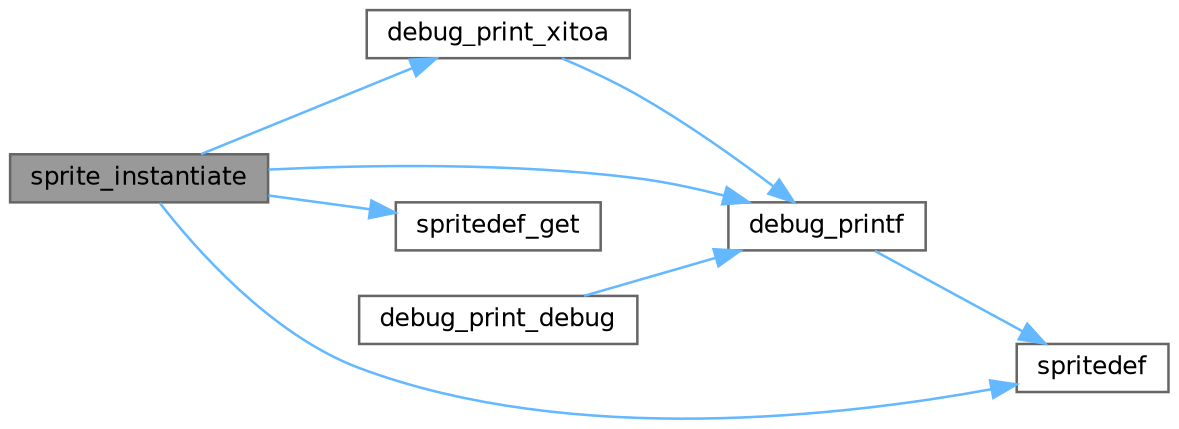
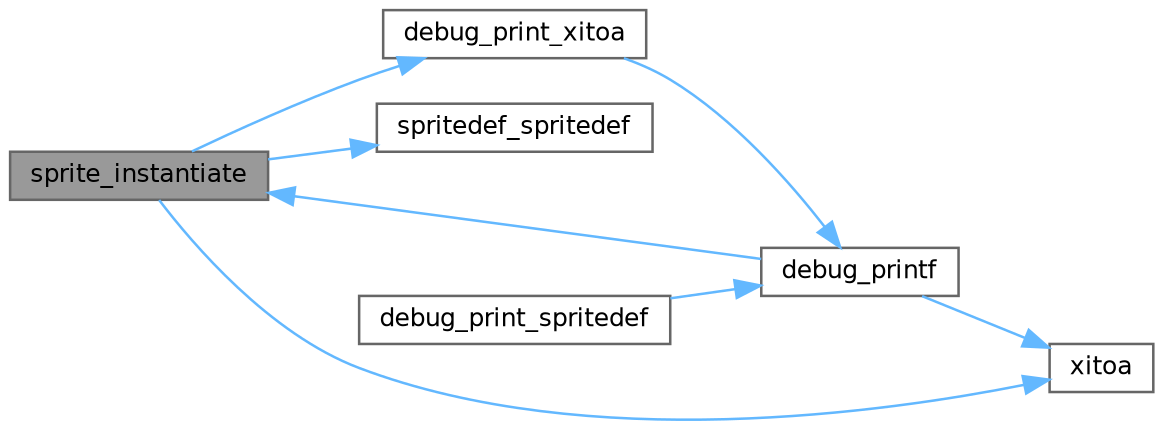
(497, 168) -> (528, 228)
(498, 226) -> (515, 128)
(498, 320) -> (515, 320)
(1093, 368) -> (1101, 368)
